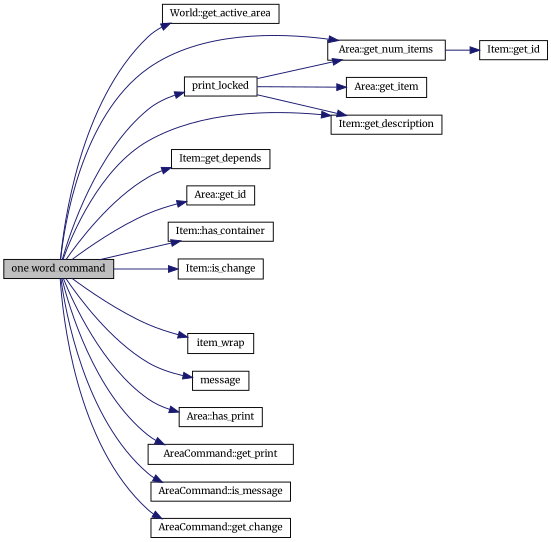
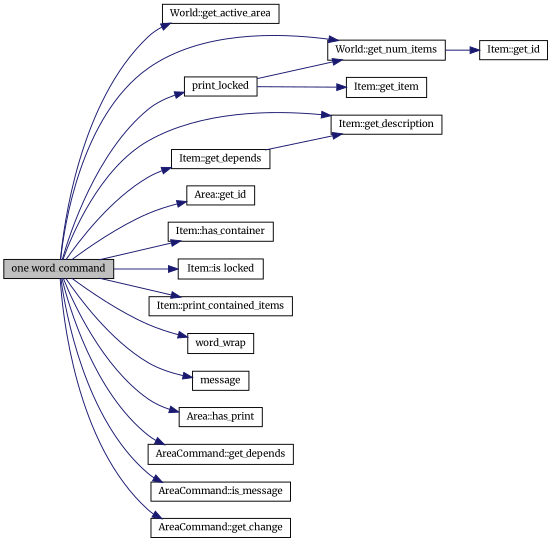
(387, 50) -> (387, 50)
(387, 87) -> (387, 87)
(297, 104) -> (299, 143)
(221, 269) -> (221, 269)
none -> (221, 306)
(221, 344) -> (221, 344)
(221, 454) -> (221, 454)
